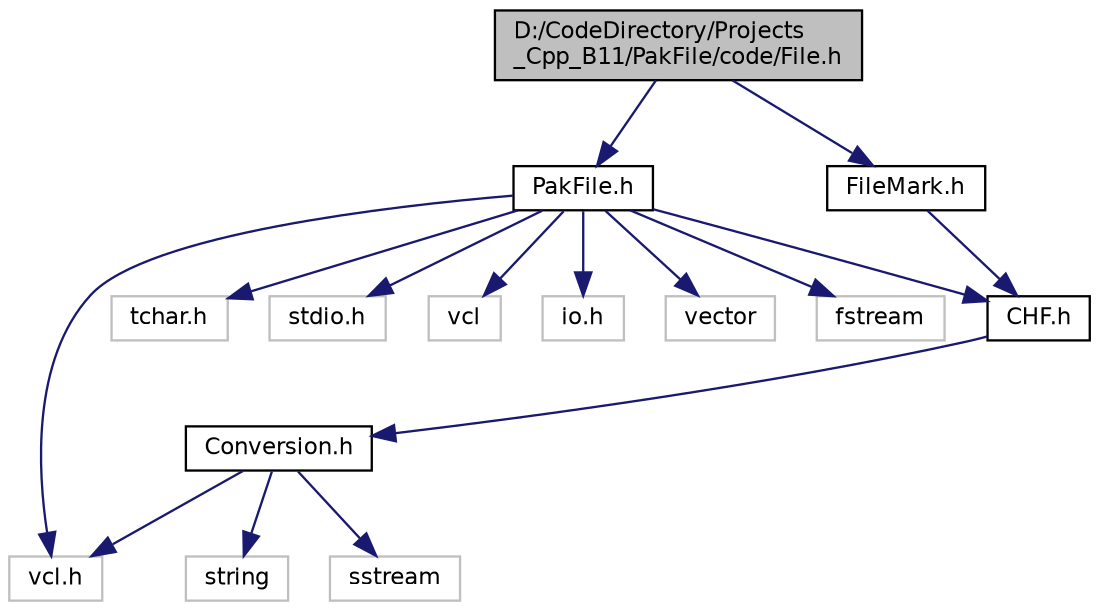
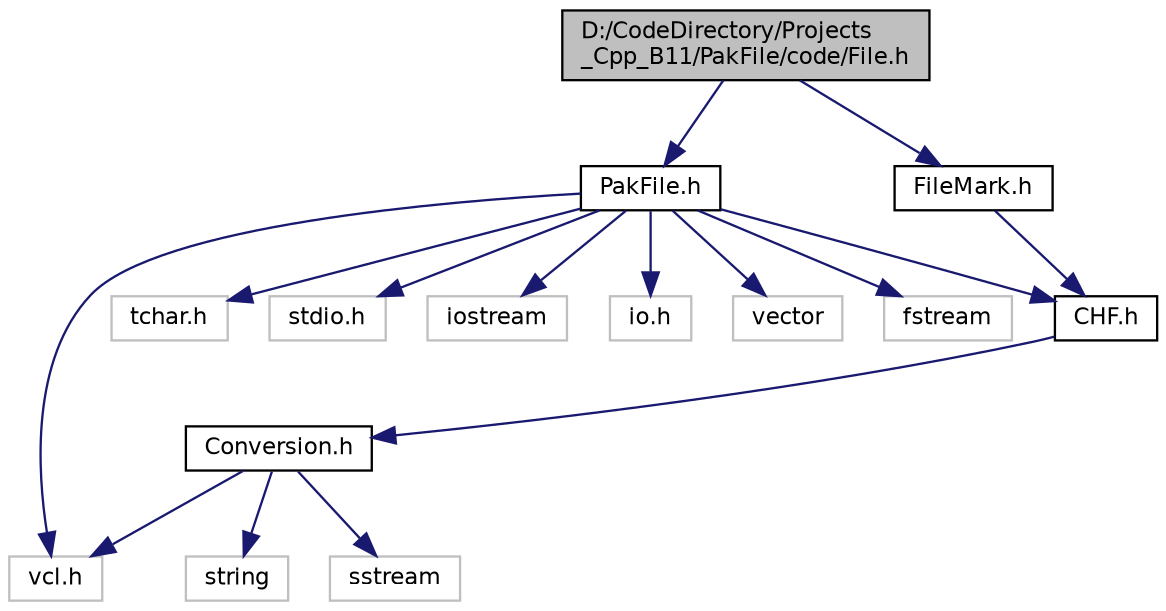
(465, 318) -> (497, 318)
